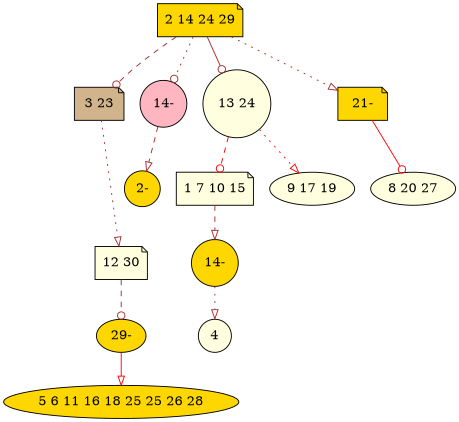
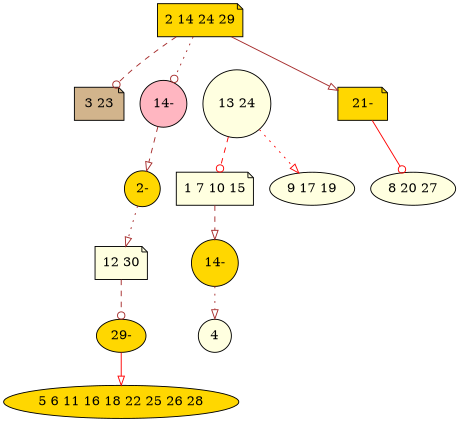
(214, 51) -> none
(280, 61) -> (280, 61)
(110, 179) -> (133, 222)
(121, 402) -> (121, 402)
